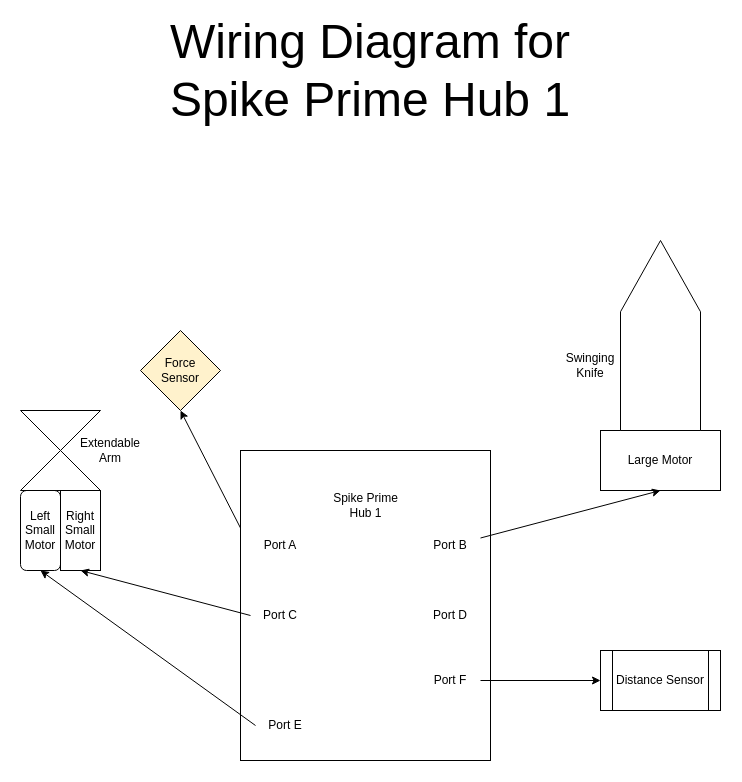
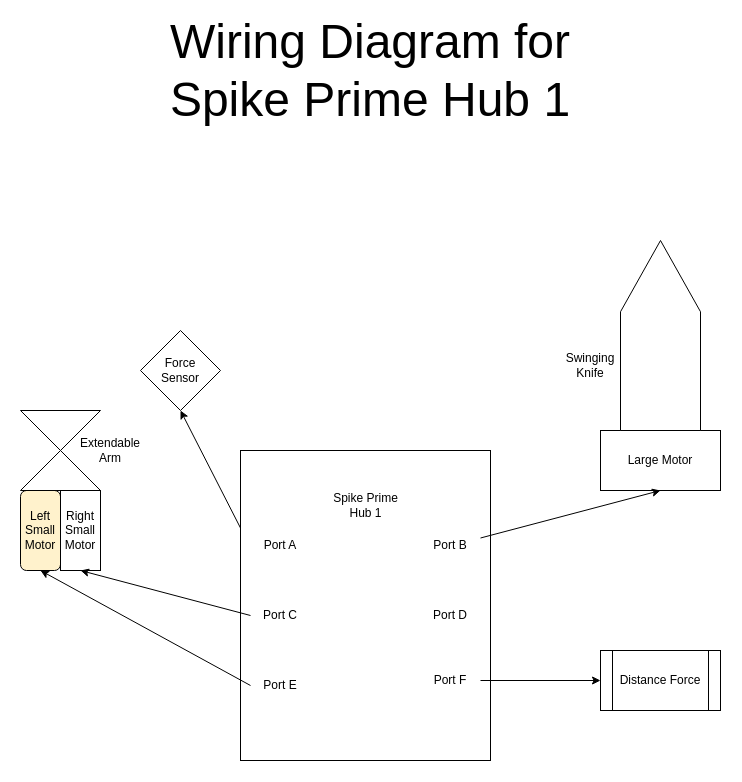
(181, 371) -> (181, 371)
(41, 531) -> (41, 531)
(661, 681) -> (661, 681)
(286, 726) -> (281, 686)
